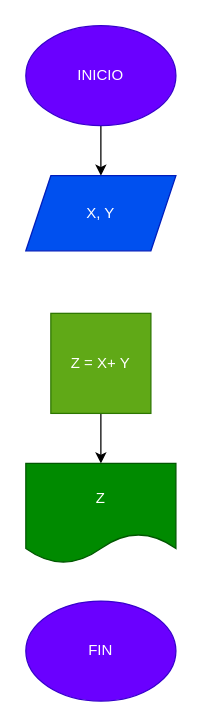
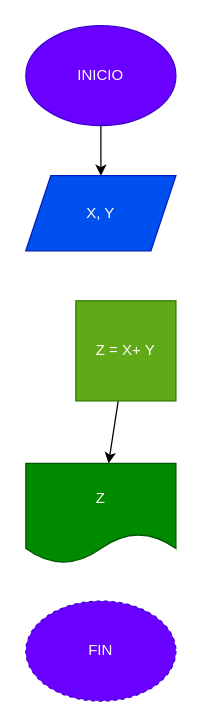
(101, 363) -> (126, 351)
(101, 651) -> (101, 651)
